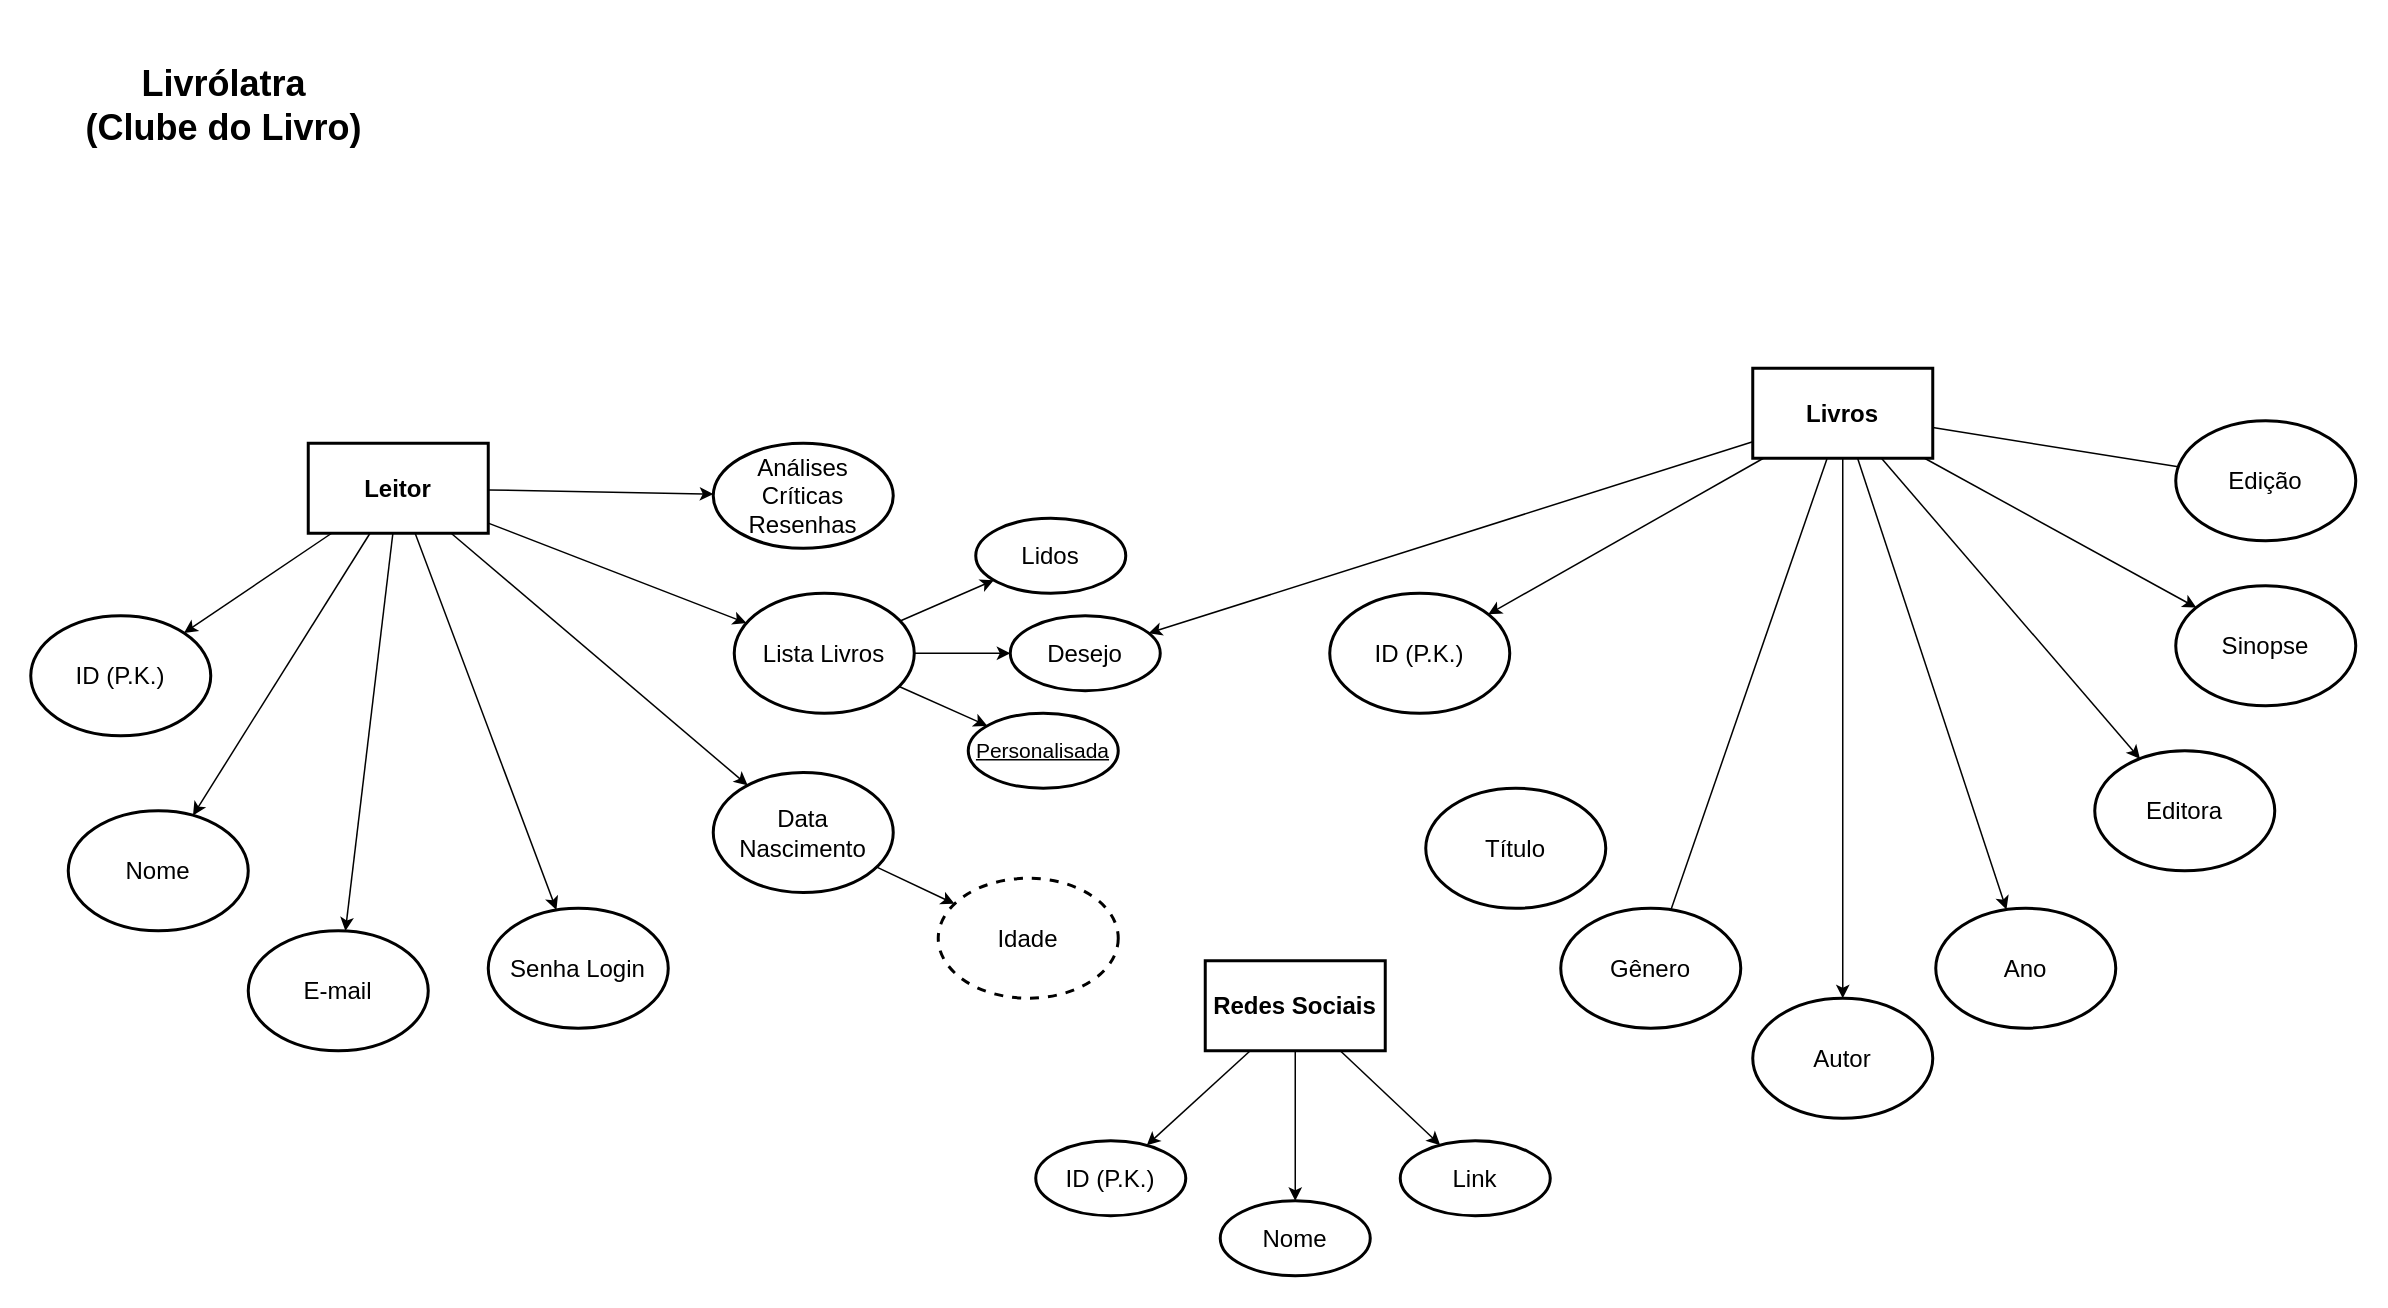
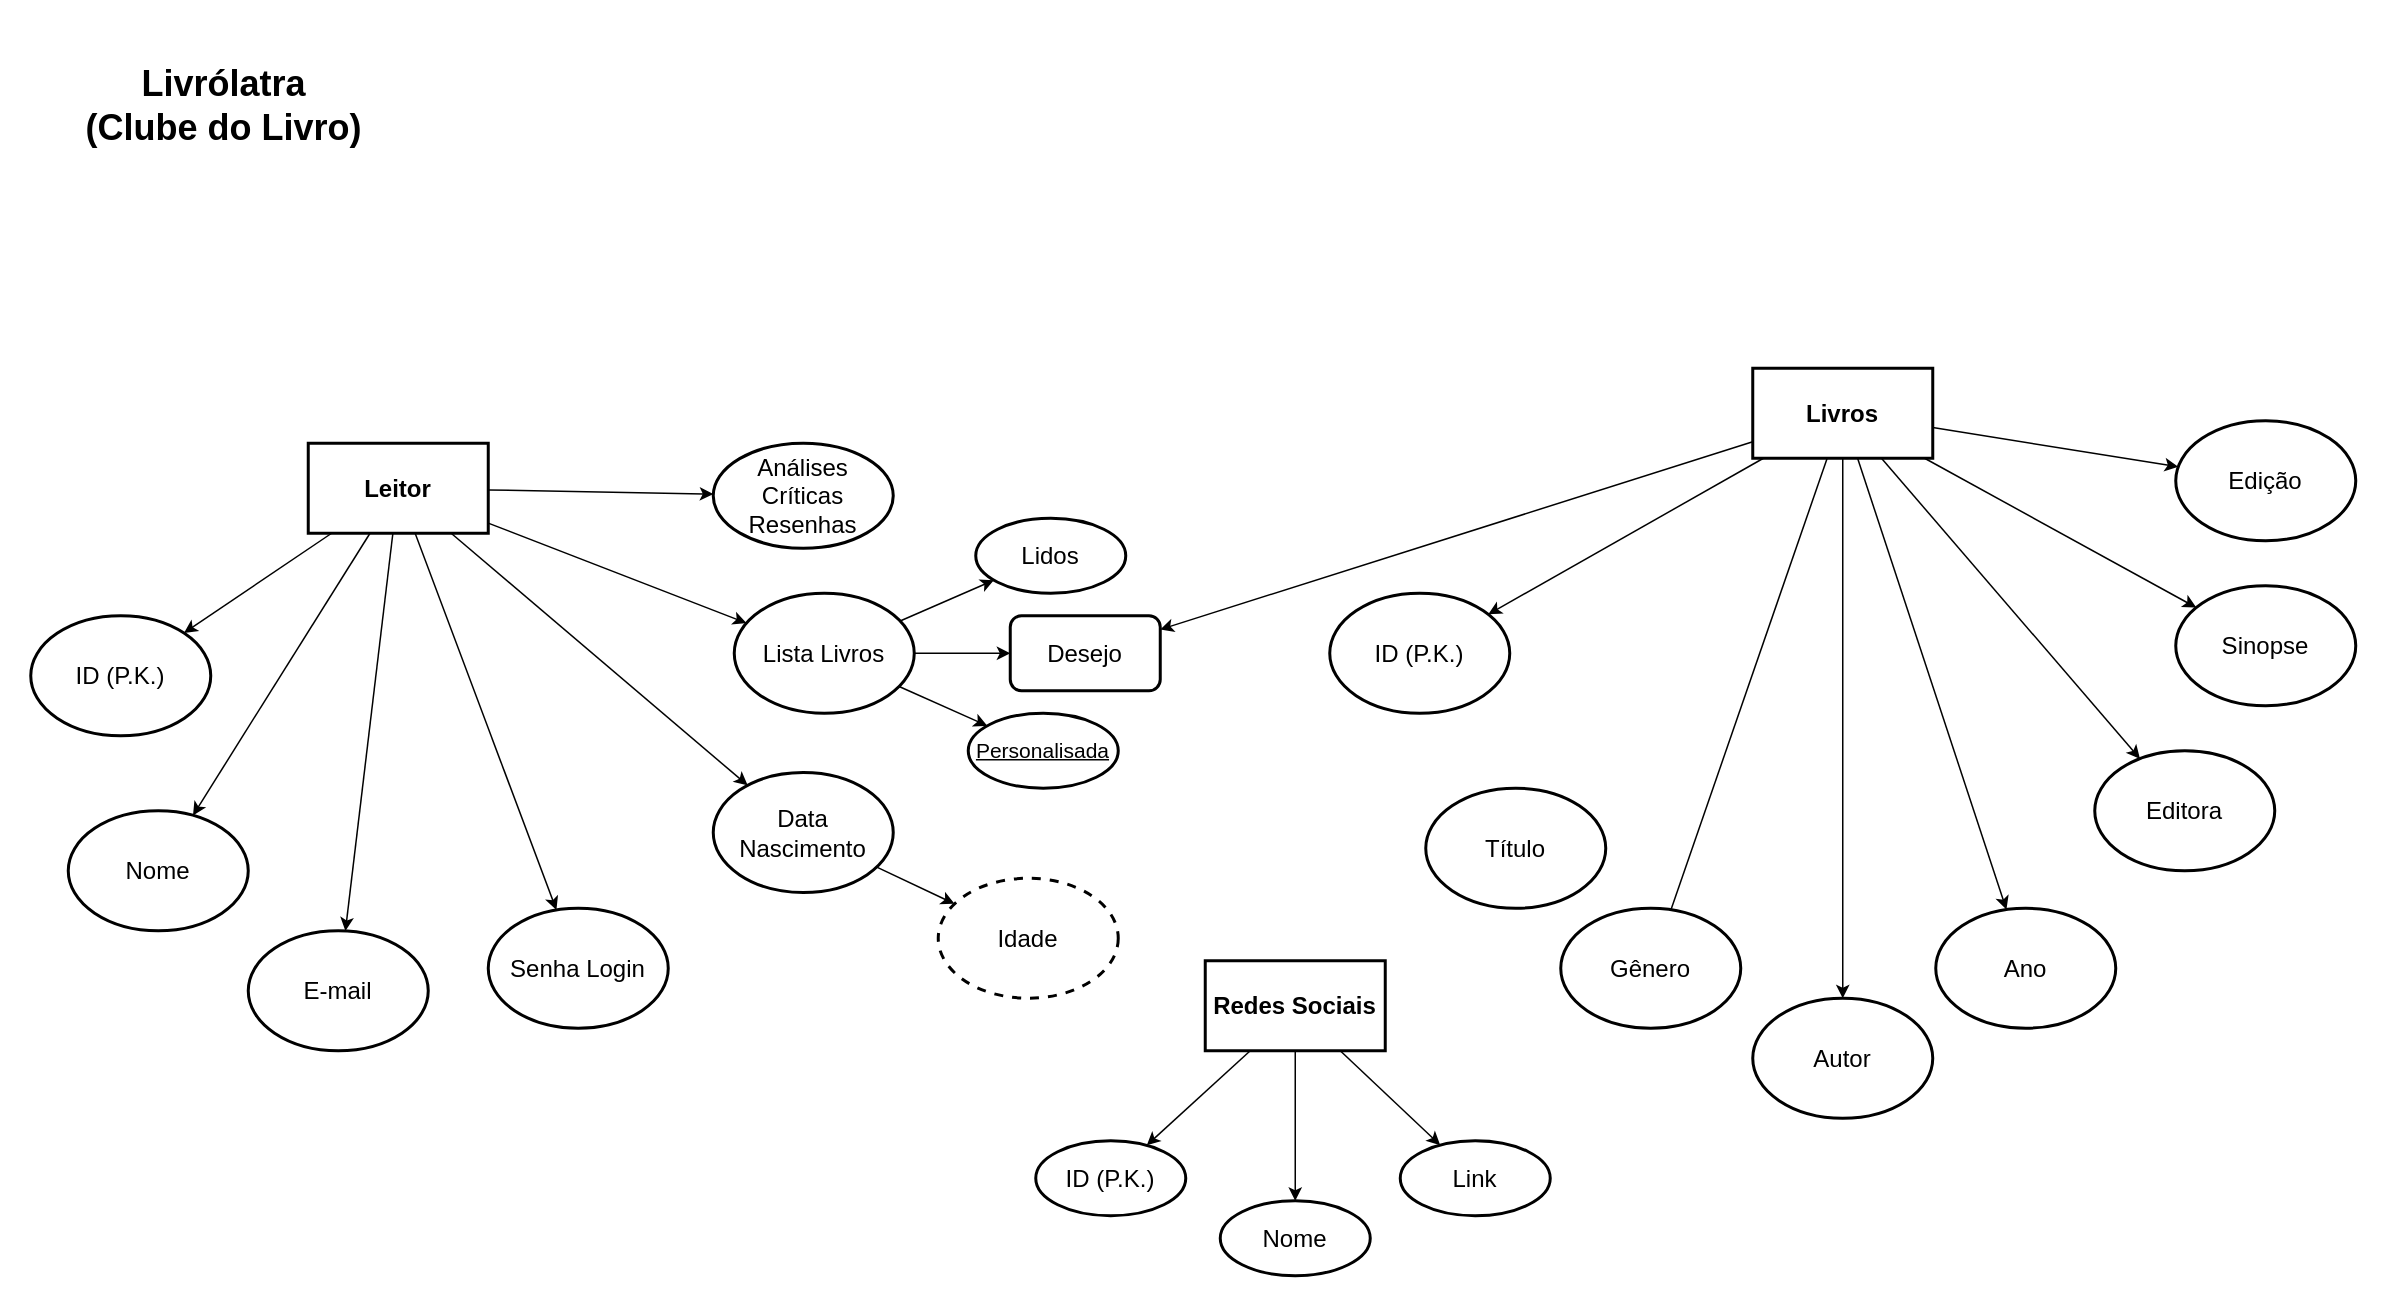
(2170, 466) -> (2167, 465)
(1085, 653) -> (1085, 653)
